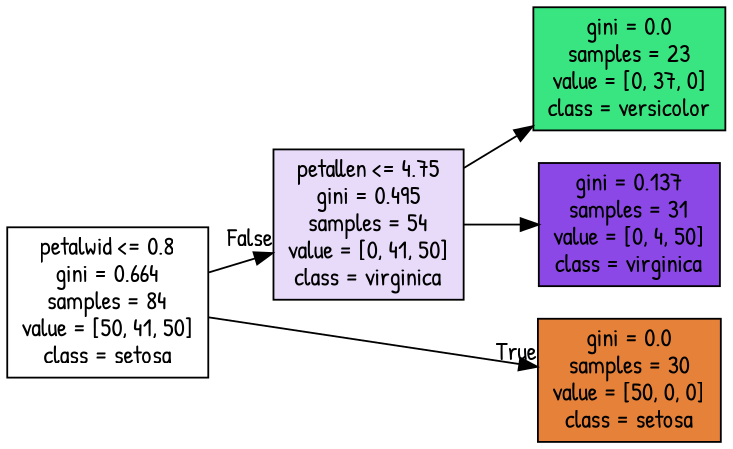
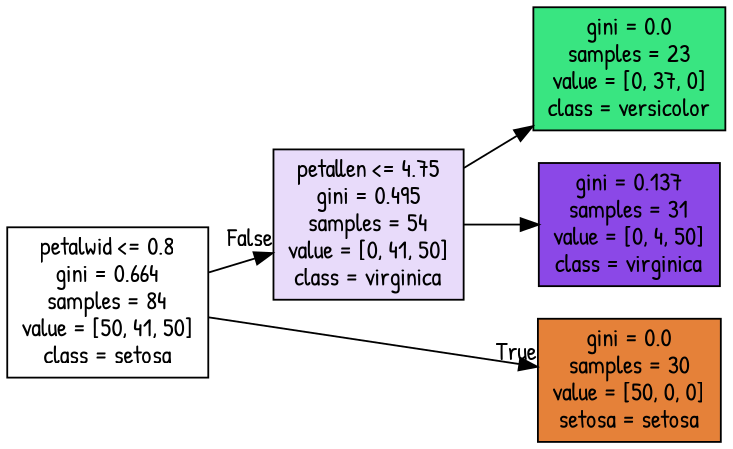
(629, 380) -> (629, 380)
